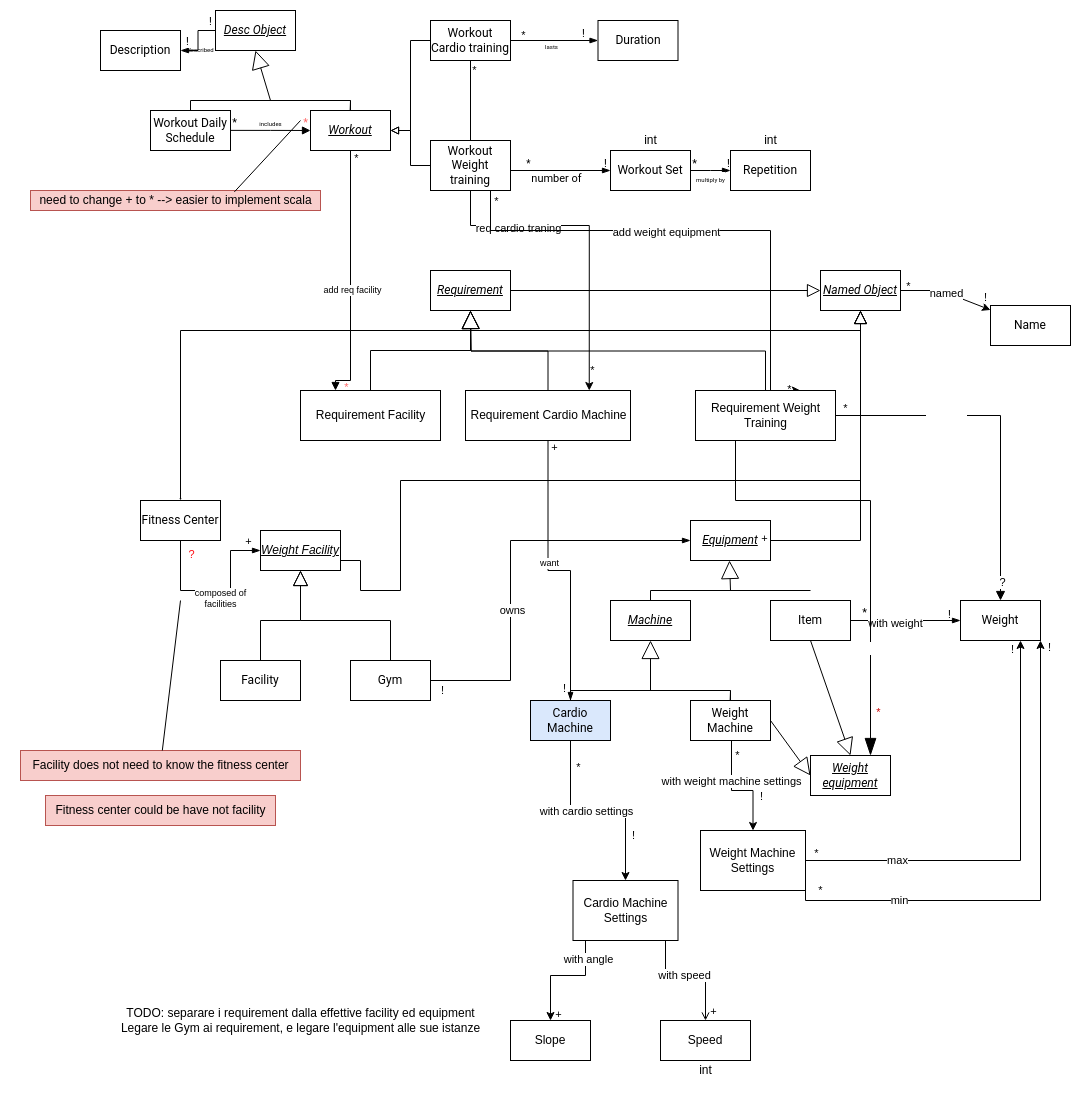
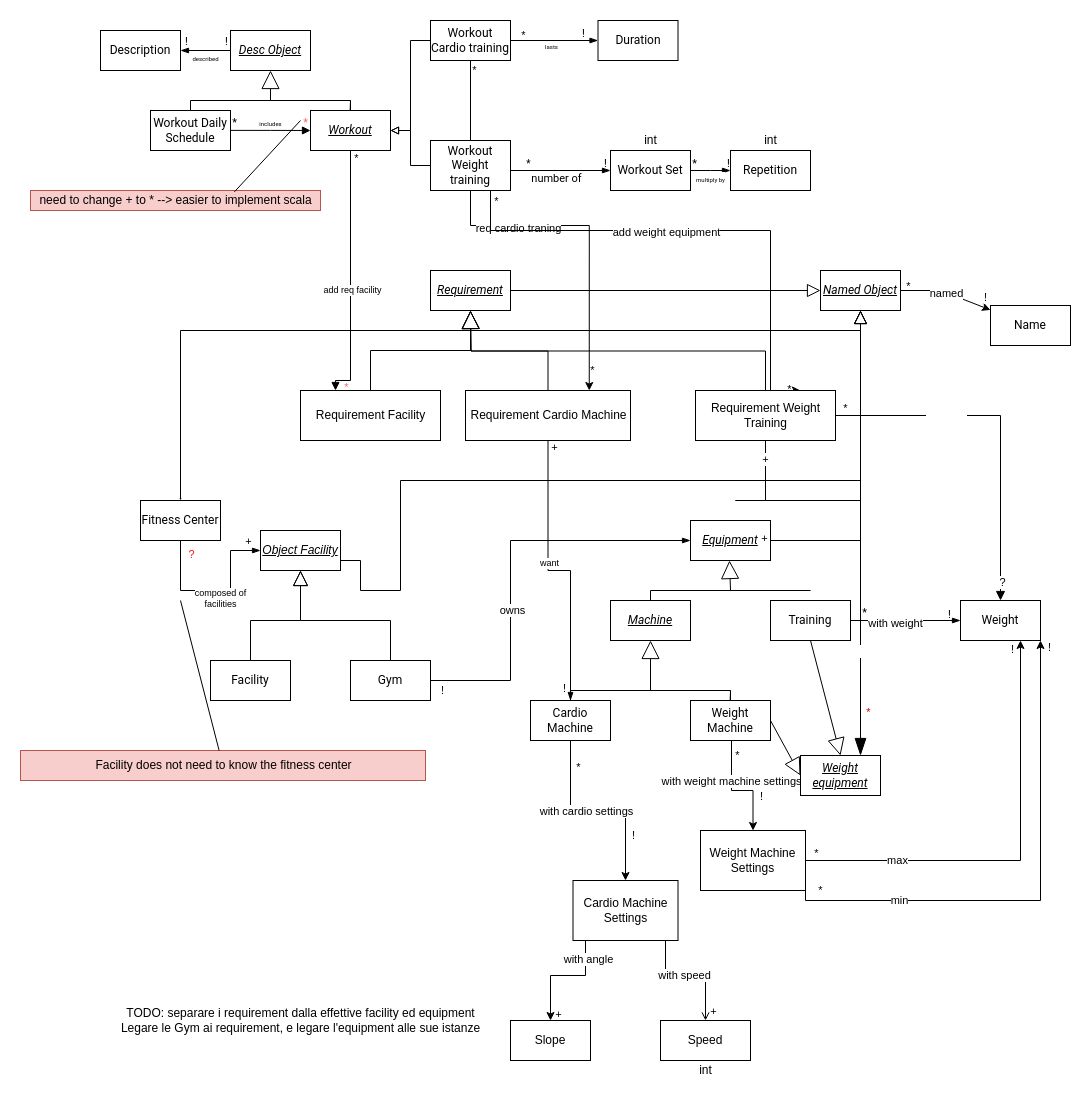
(256, 31) -> (271, 51)
(301, 551) -> (301, 551)
(811, 621) -> (811, 621)
(261, 681) -> (251, 681)
(571, 721) -> (571, 721)
(161, 766) -> (223, 766)
(851, 776) -> (841, 776)
(161, 811) -> none
